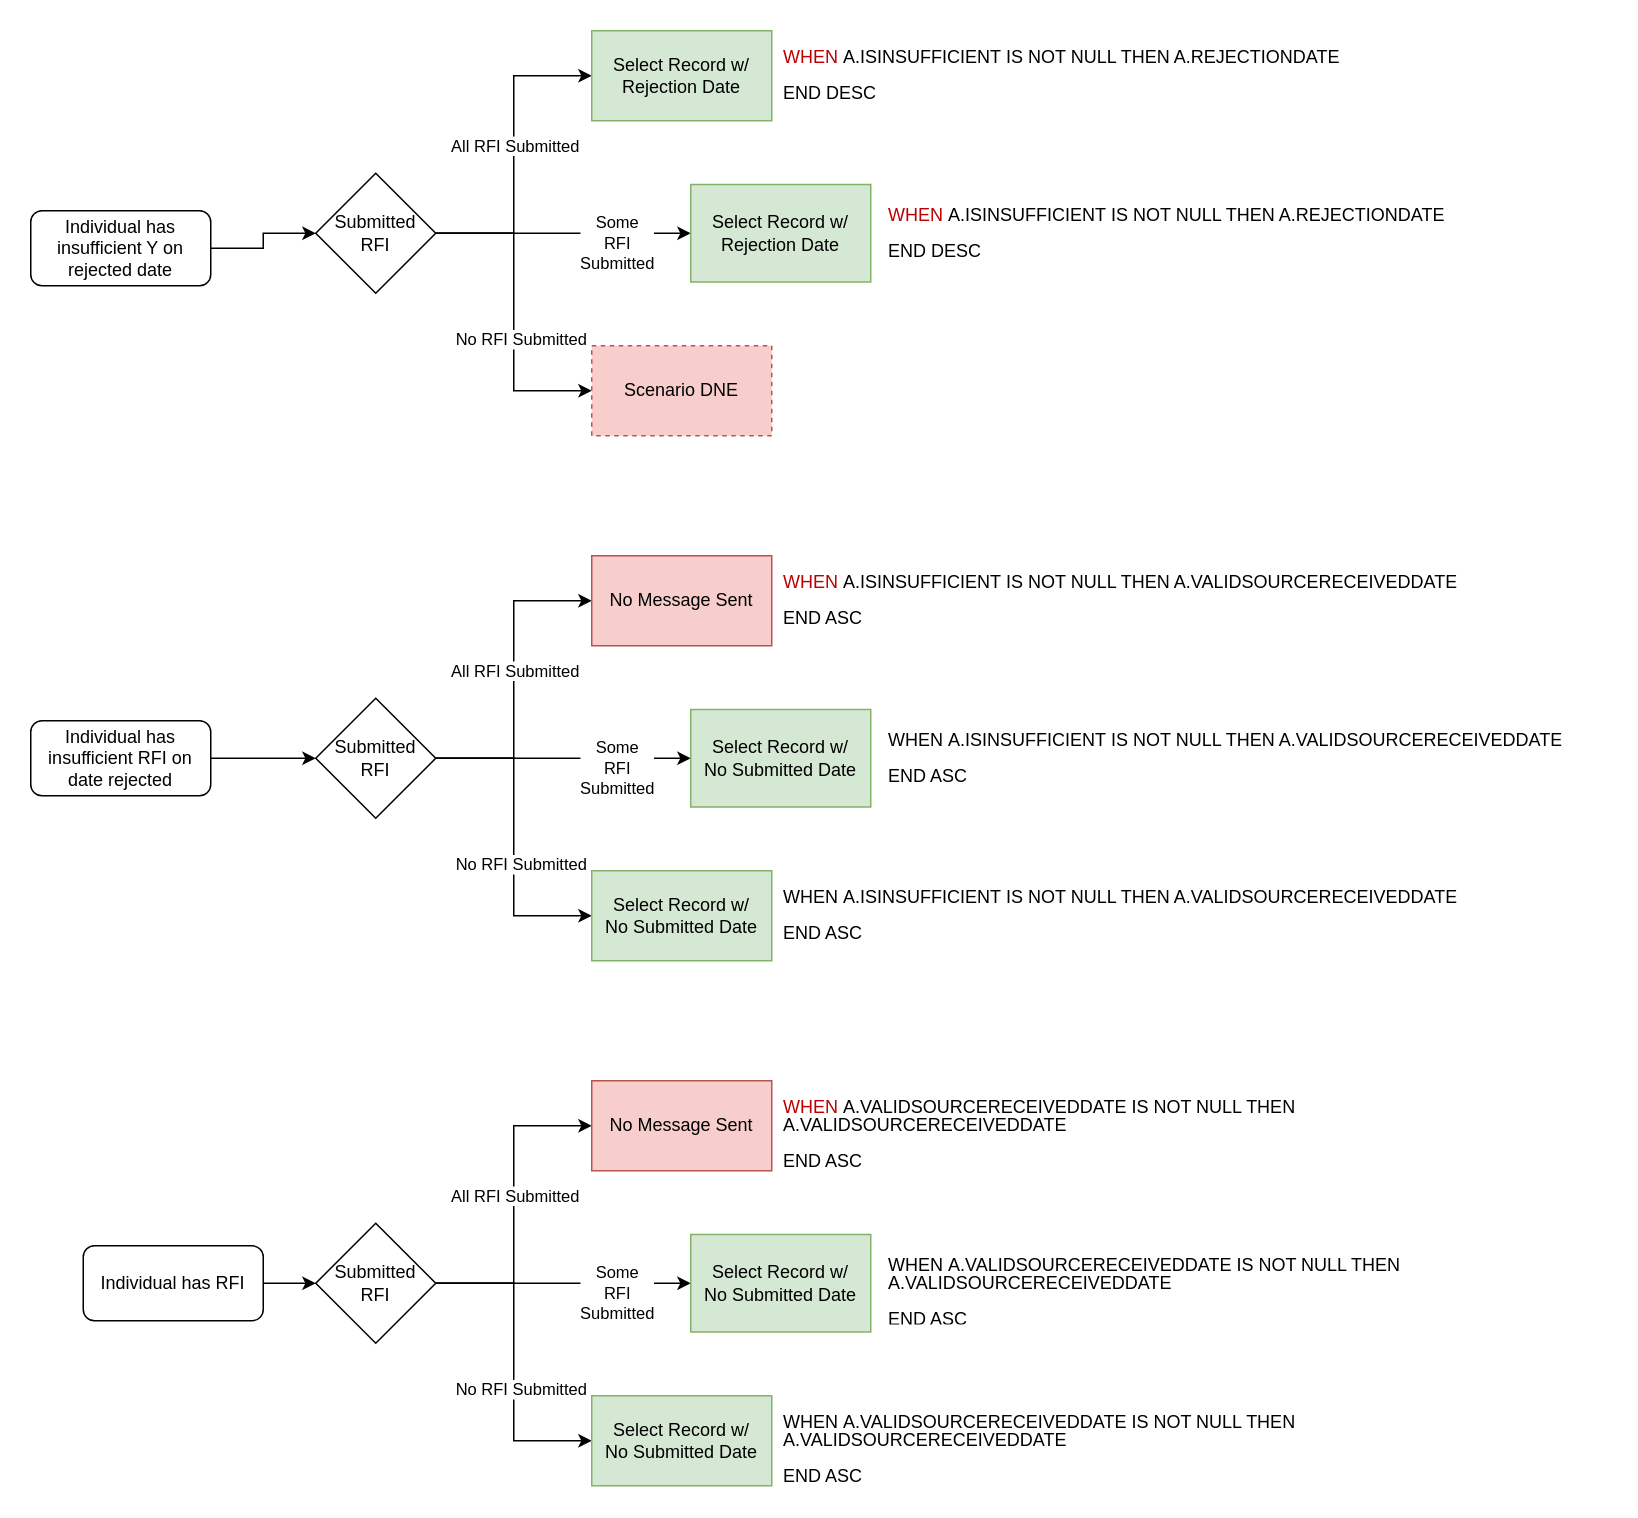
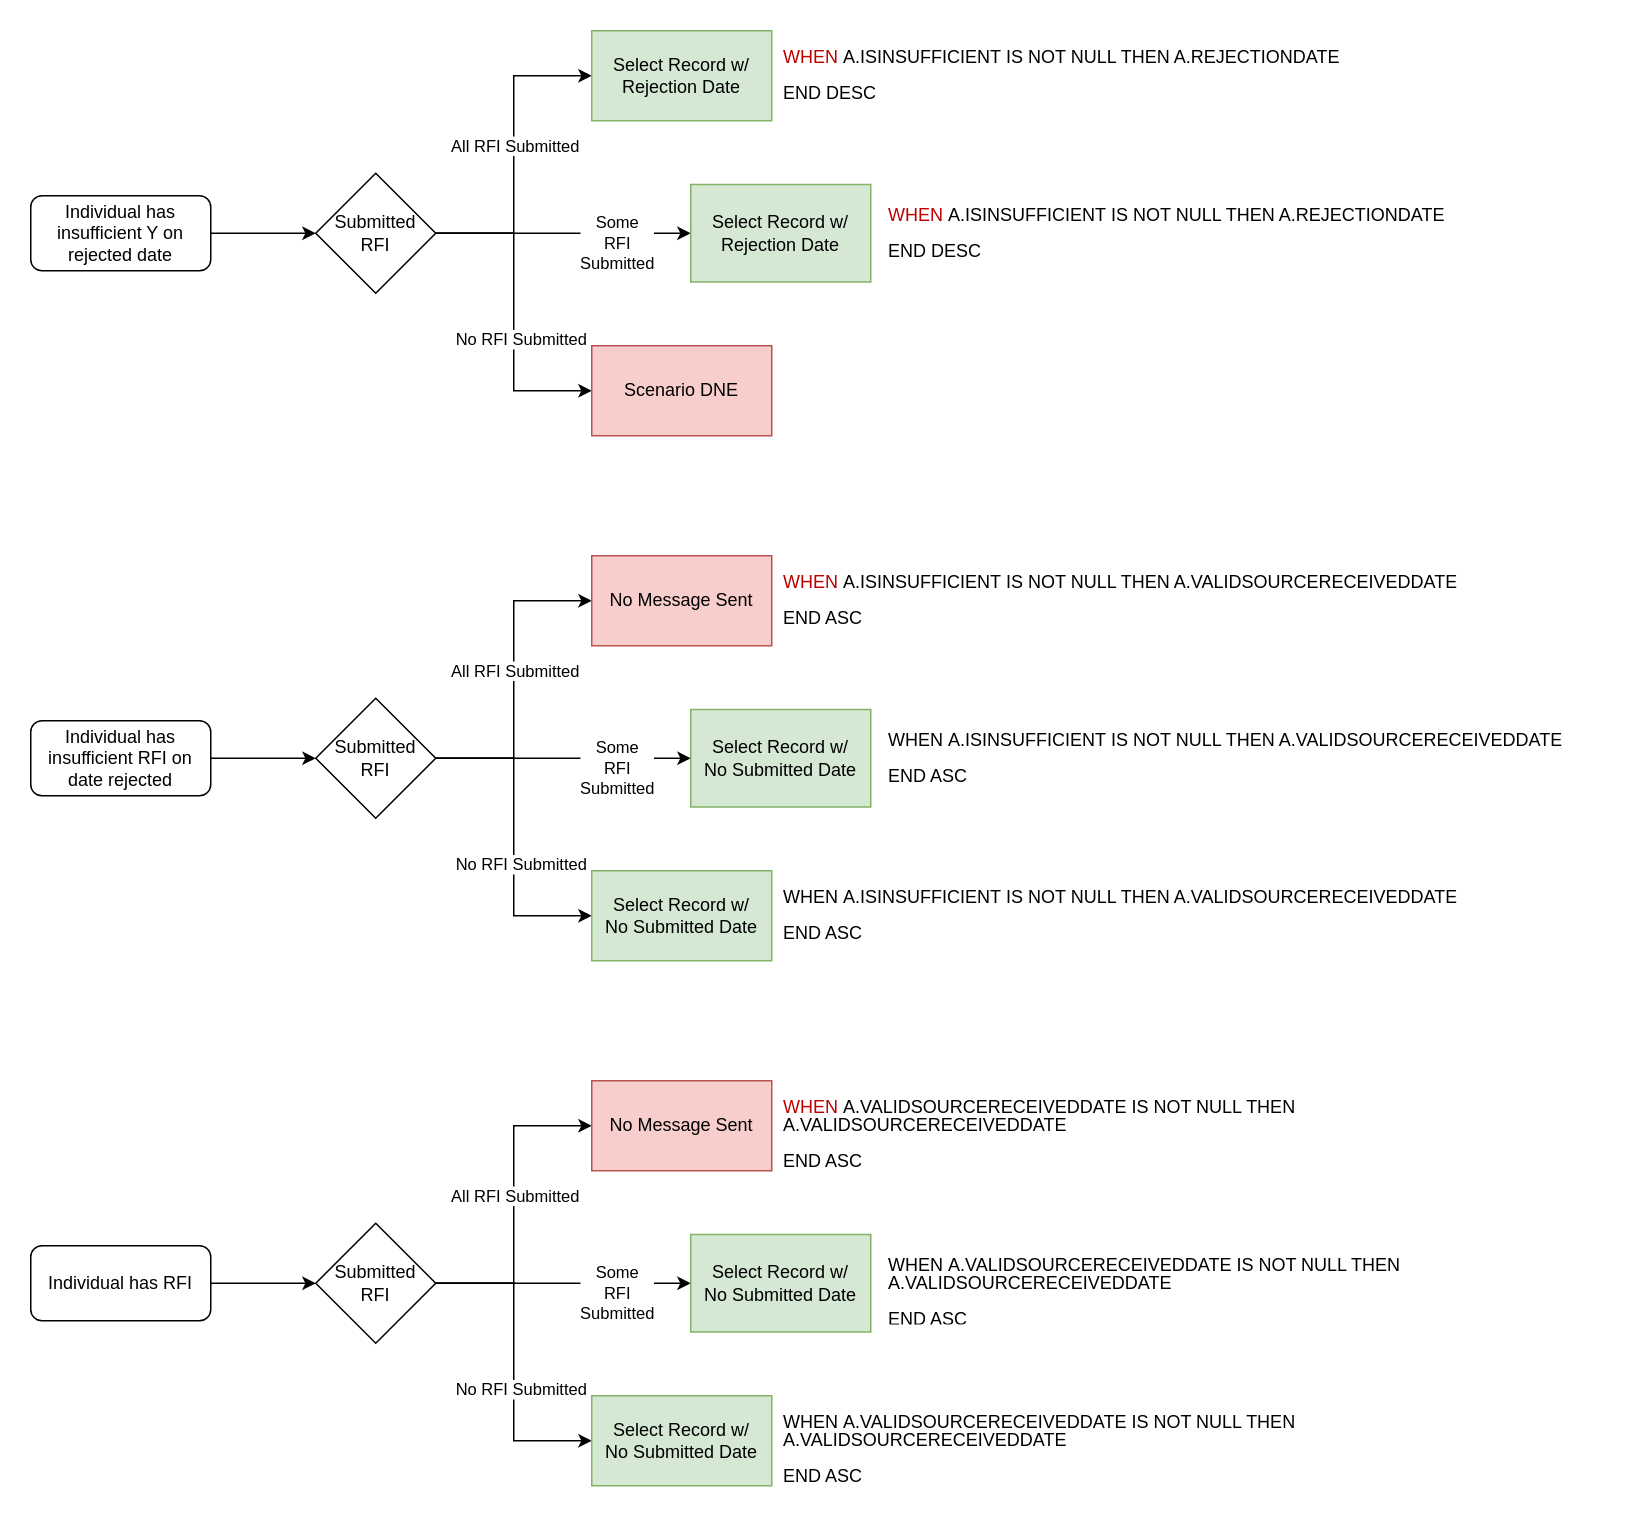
(121, 248) -> (121, 233)
(682, 391) -> (682, 391)
(173, 1283) -> (121, 1283)
